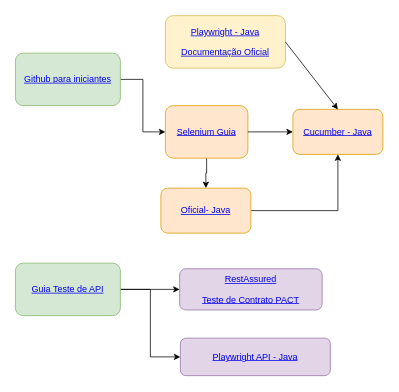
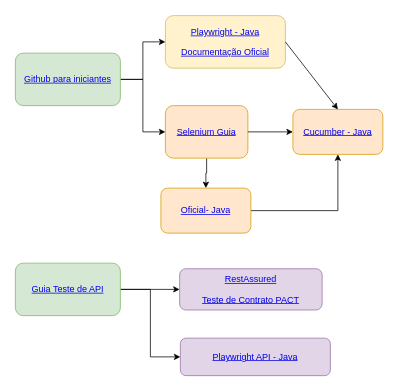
none -> (159, 42)
